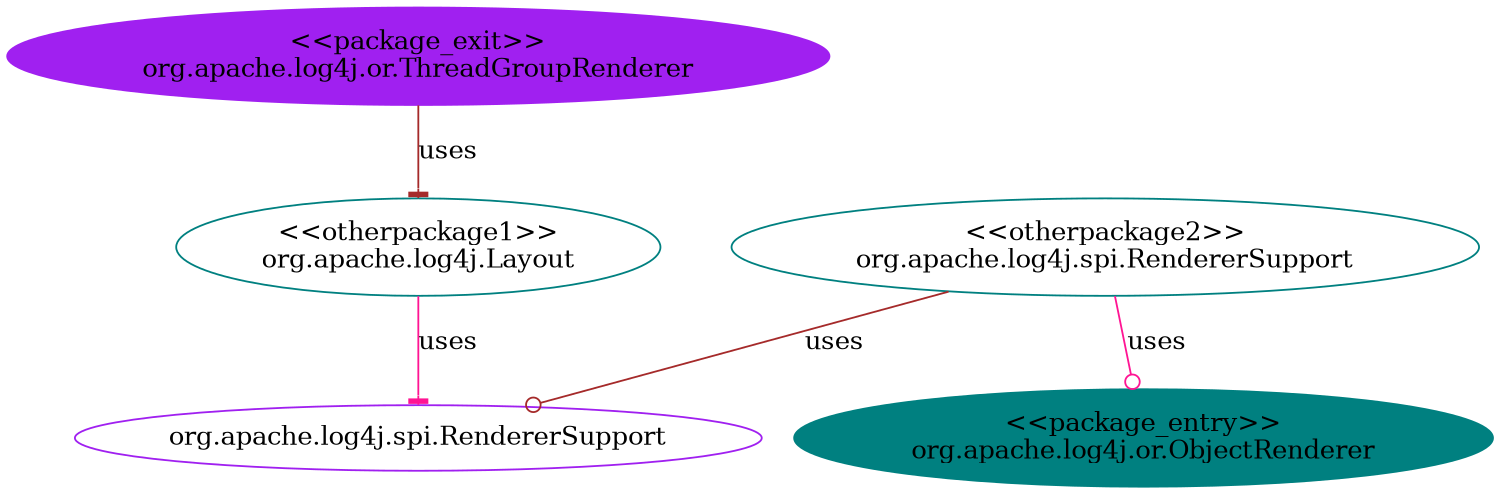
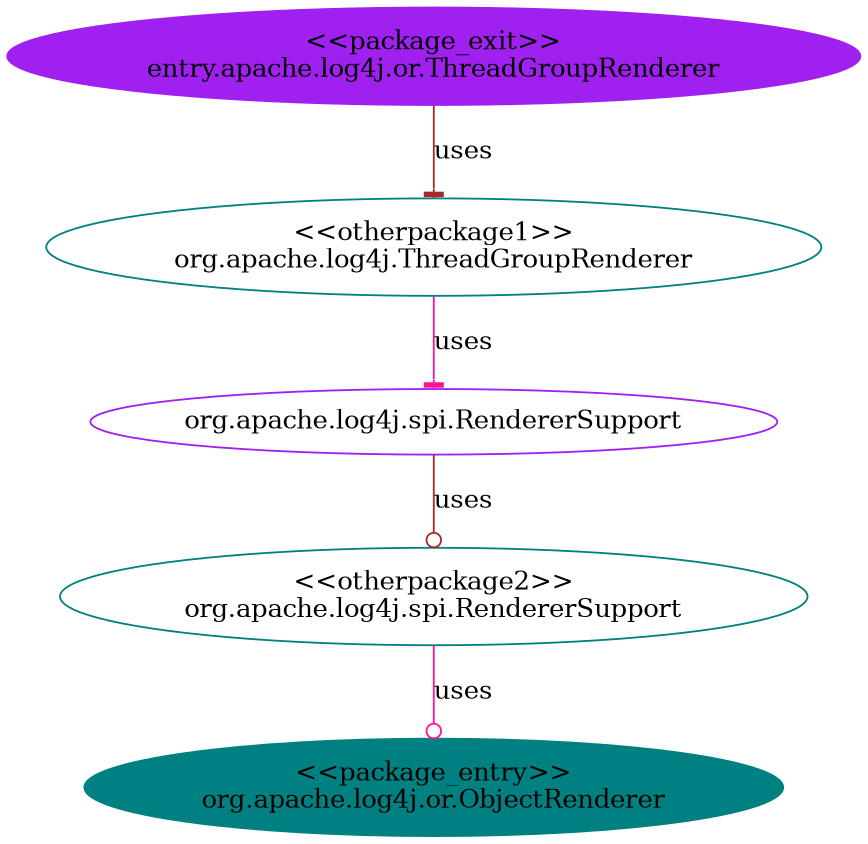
(418, 56) -> (434, 56)
(418, 247) -> (434, 247)
(745, 347) -> (434, 494)
